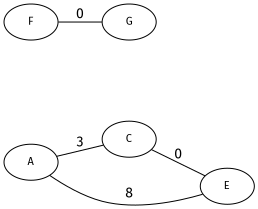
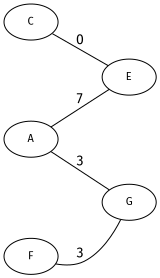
(80, 15) -> (80, 254)
(80, 151) -> (80, 171)
(129, 194) -> (80, 100)
